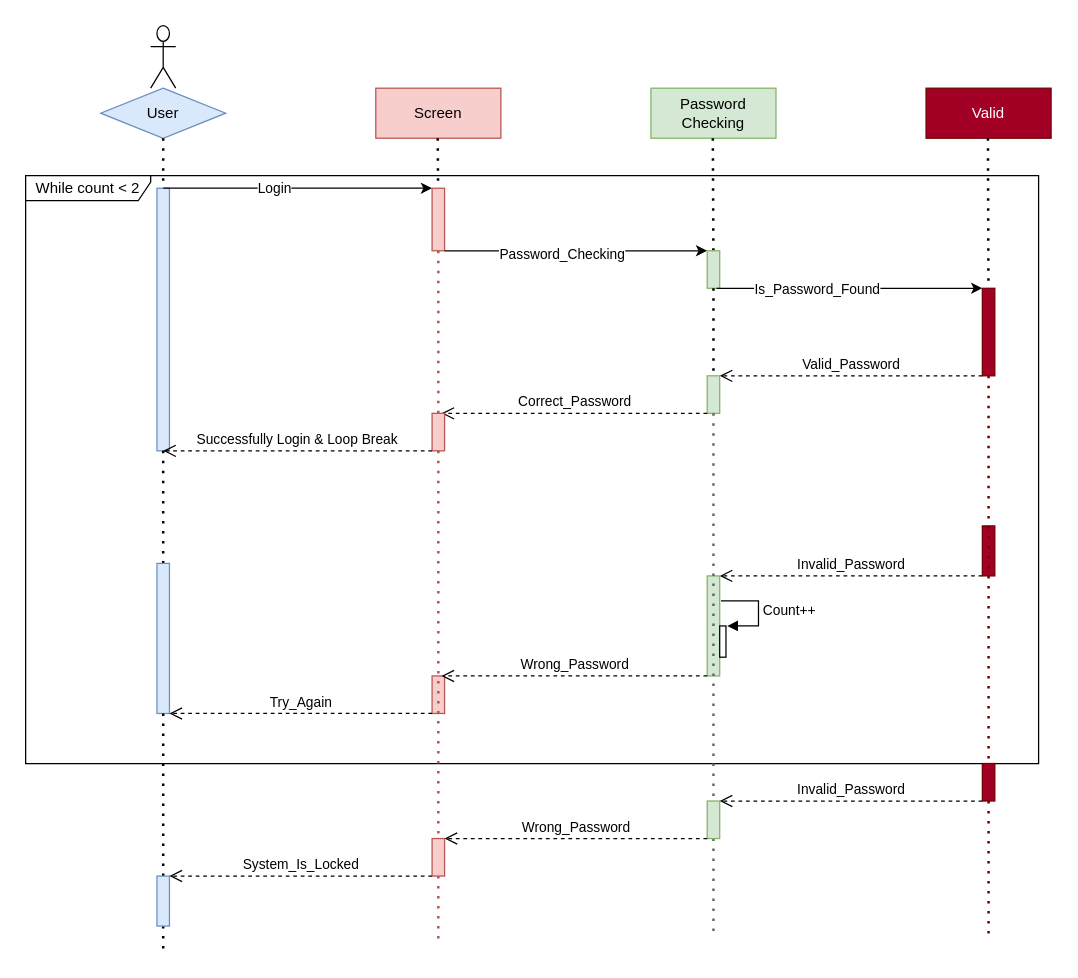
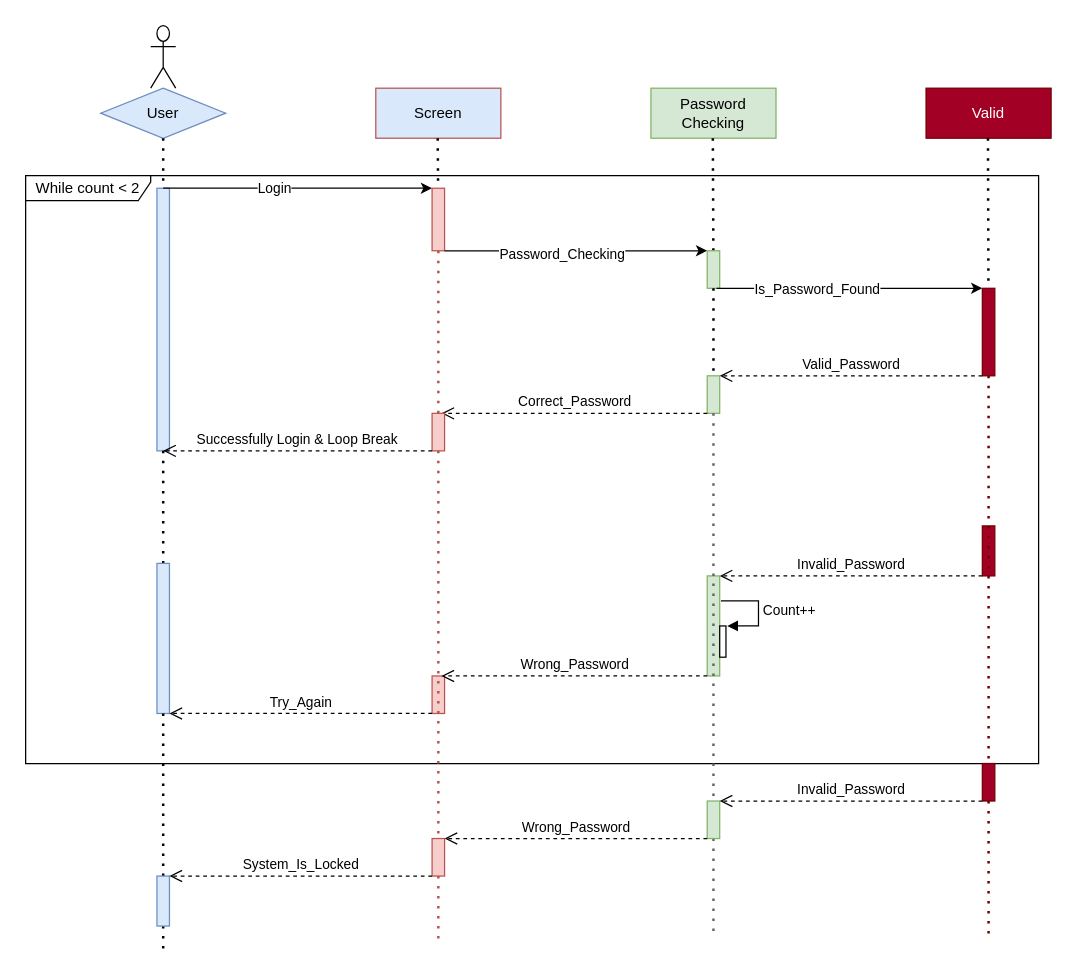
(438, 113) -> (438, 113)
